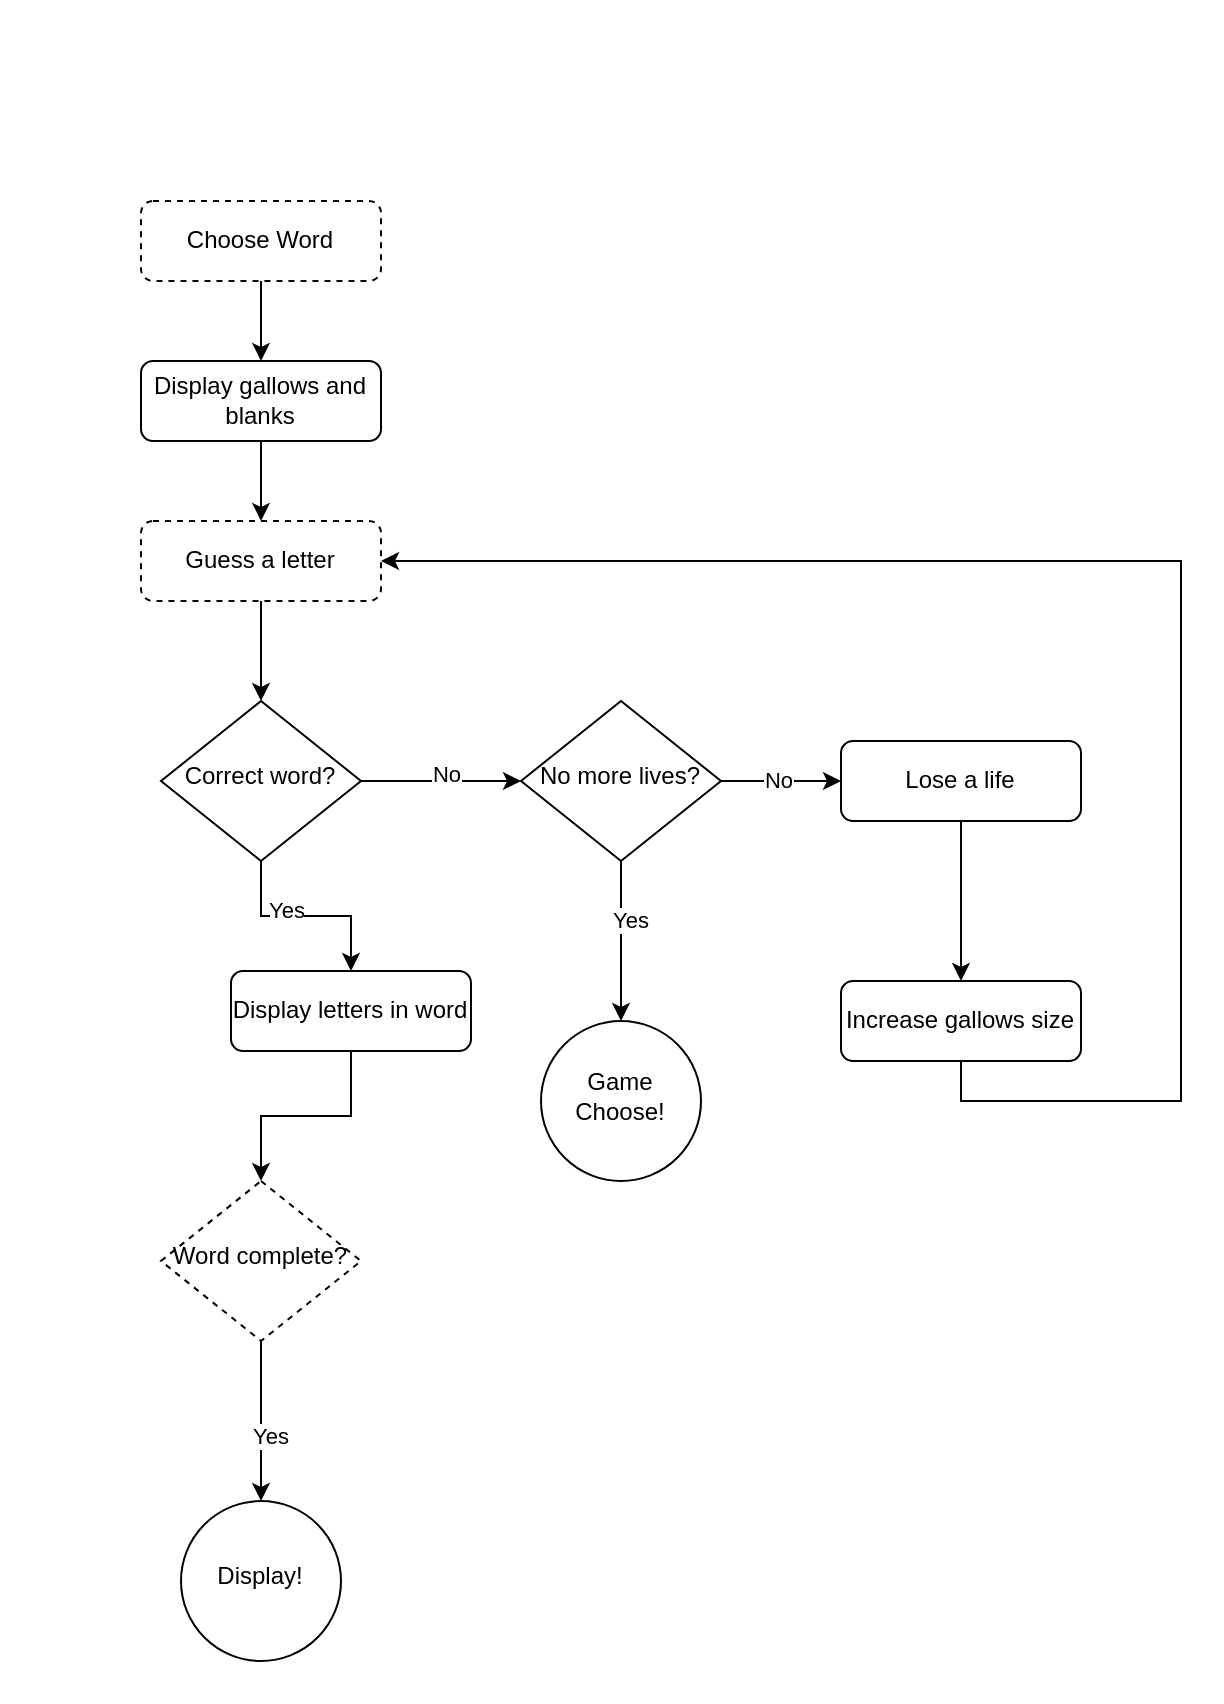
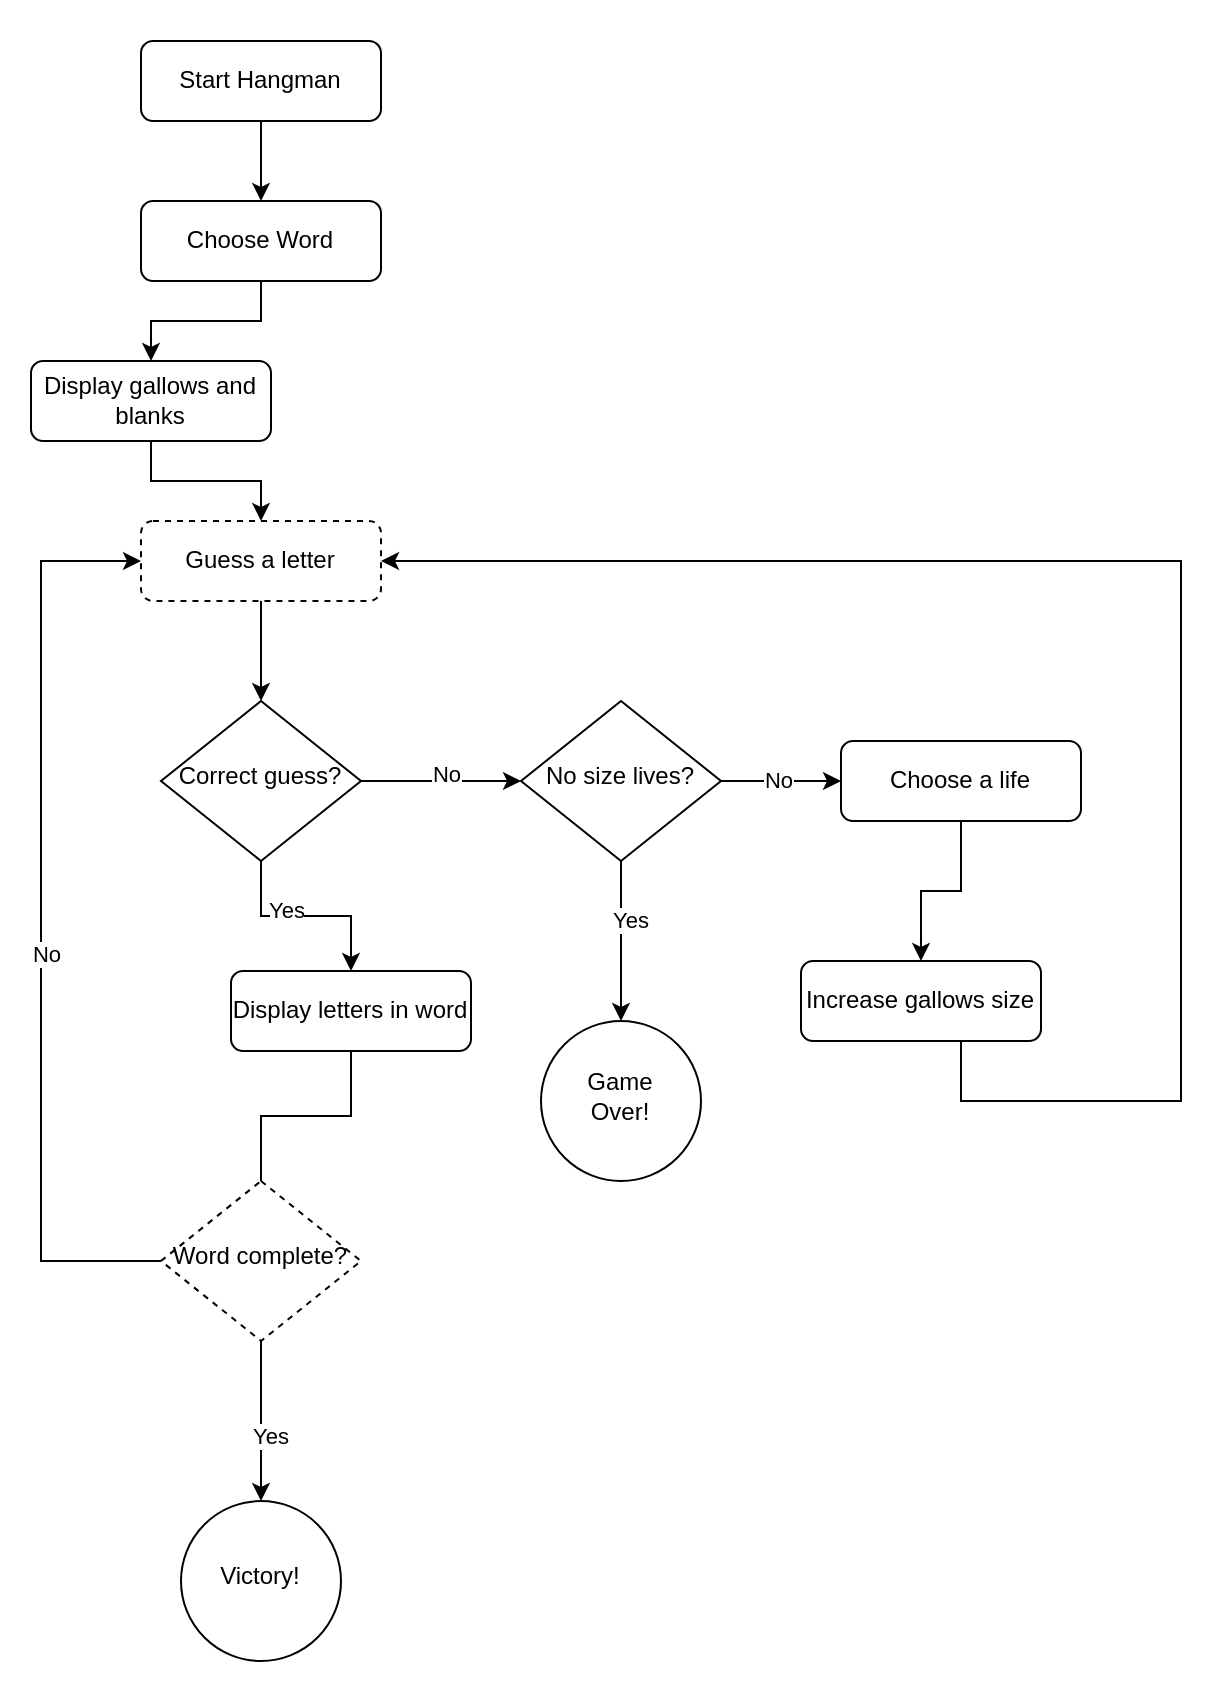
none -> (261, 81)
none -> (261, 154)
(261, 241) -> (261, 241)
(261, 401) -> (151, 401)
(261, 777) -> (261, 777)
(621, 777) -> (621, 777)
(961, 781) -> (961, 781)
none -> (41, 928)
(961, 1021) -> (921, 1001)
(621, 1097) -> (621, 1097)
(261, 1166) -> (261, 1172)
(261, 1577) -> (261, 1577)
